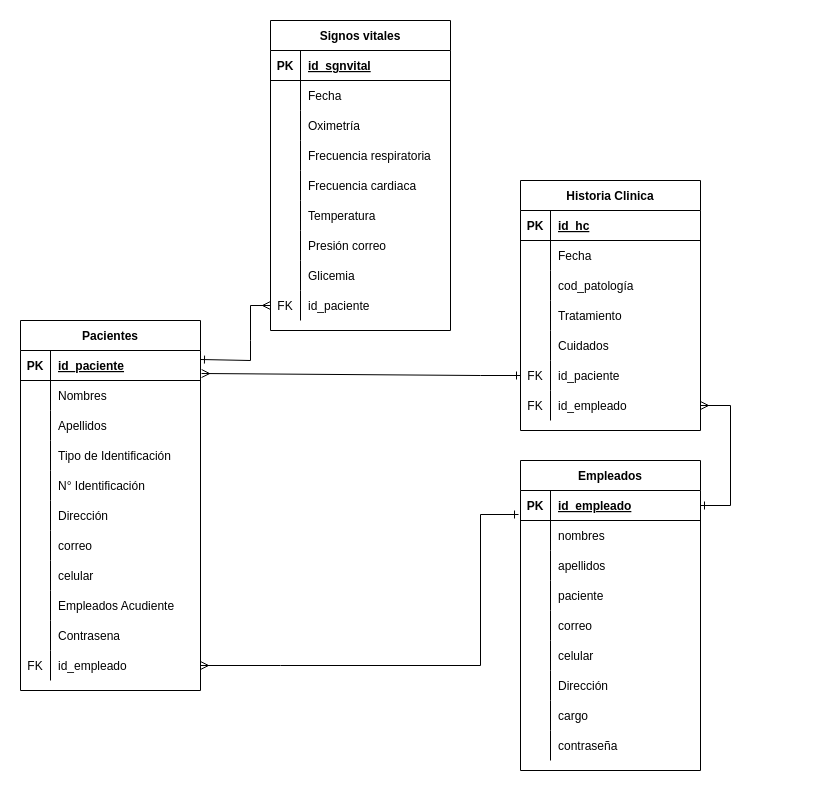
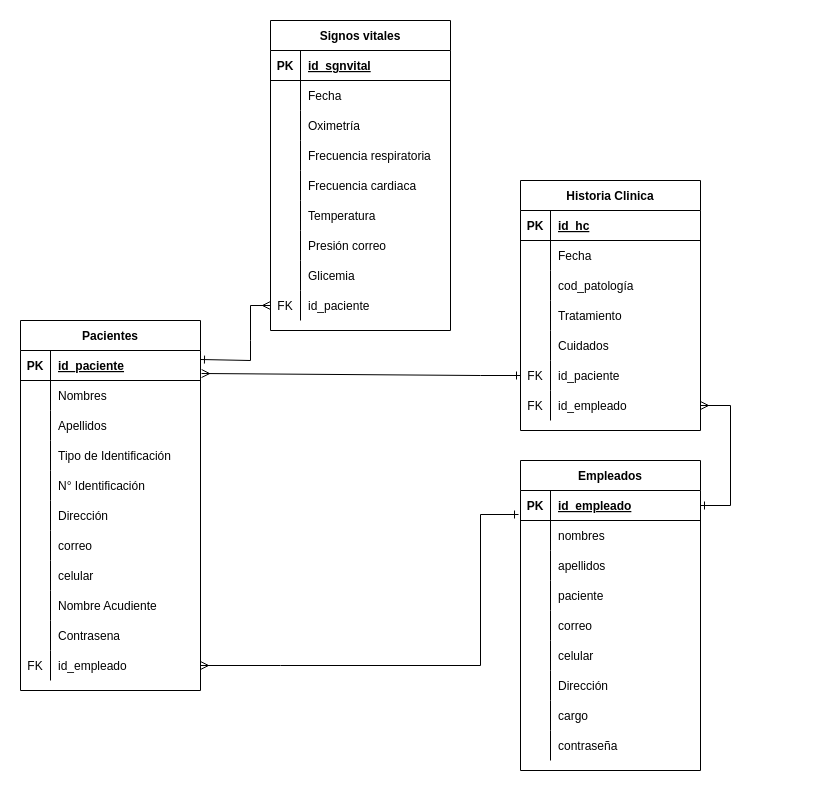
(117, 606) -> (109, 606)
